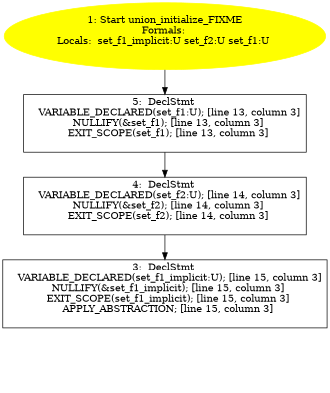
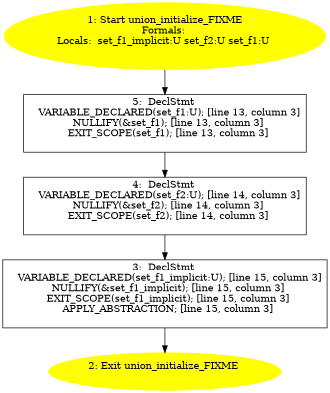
none -> (165, 372)
